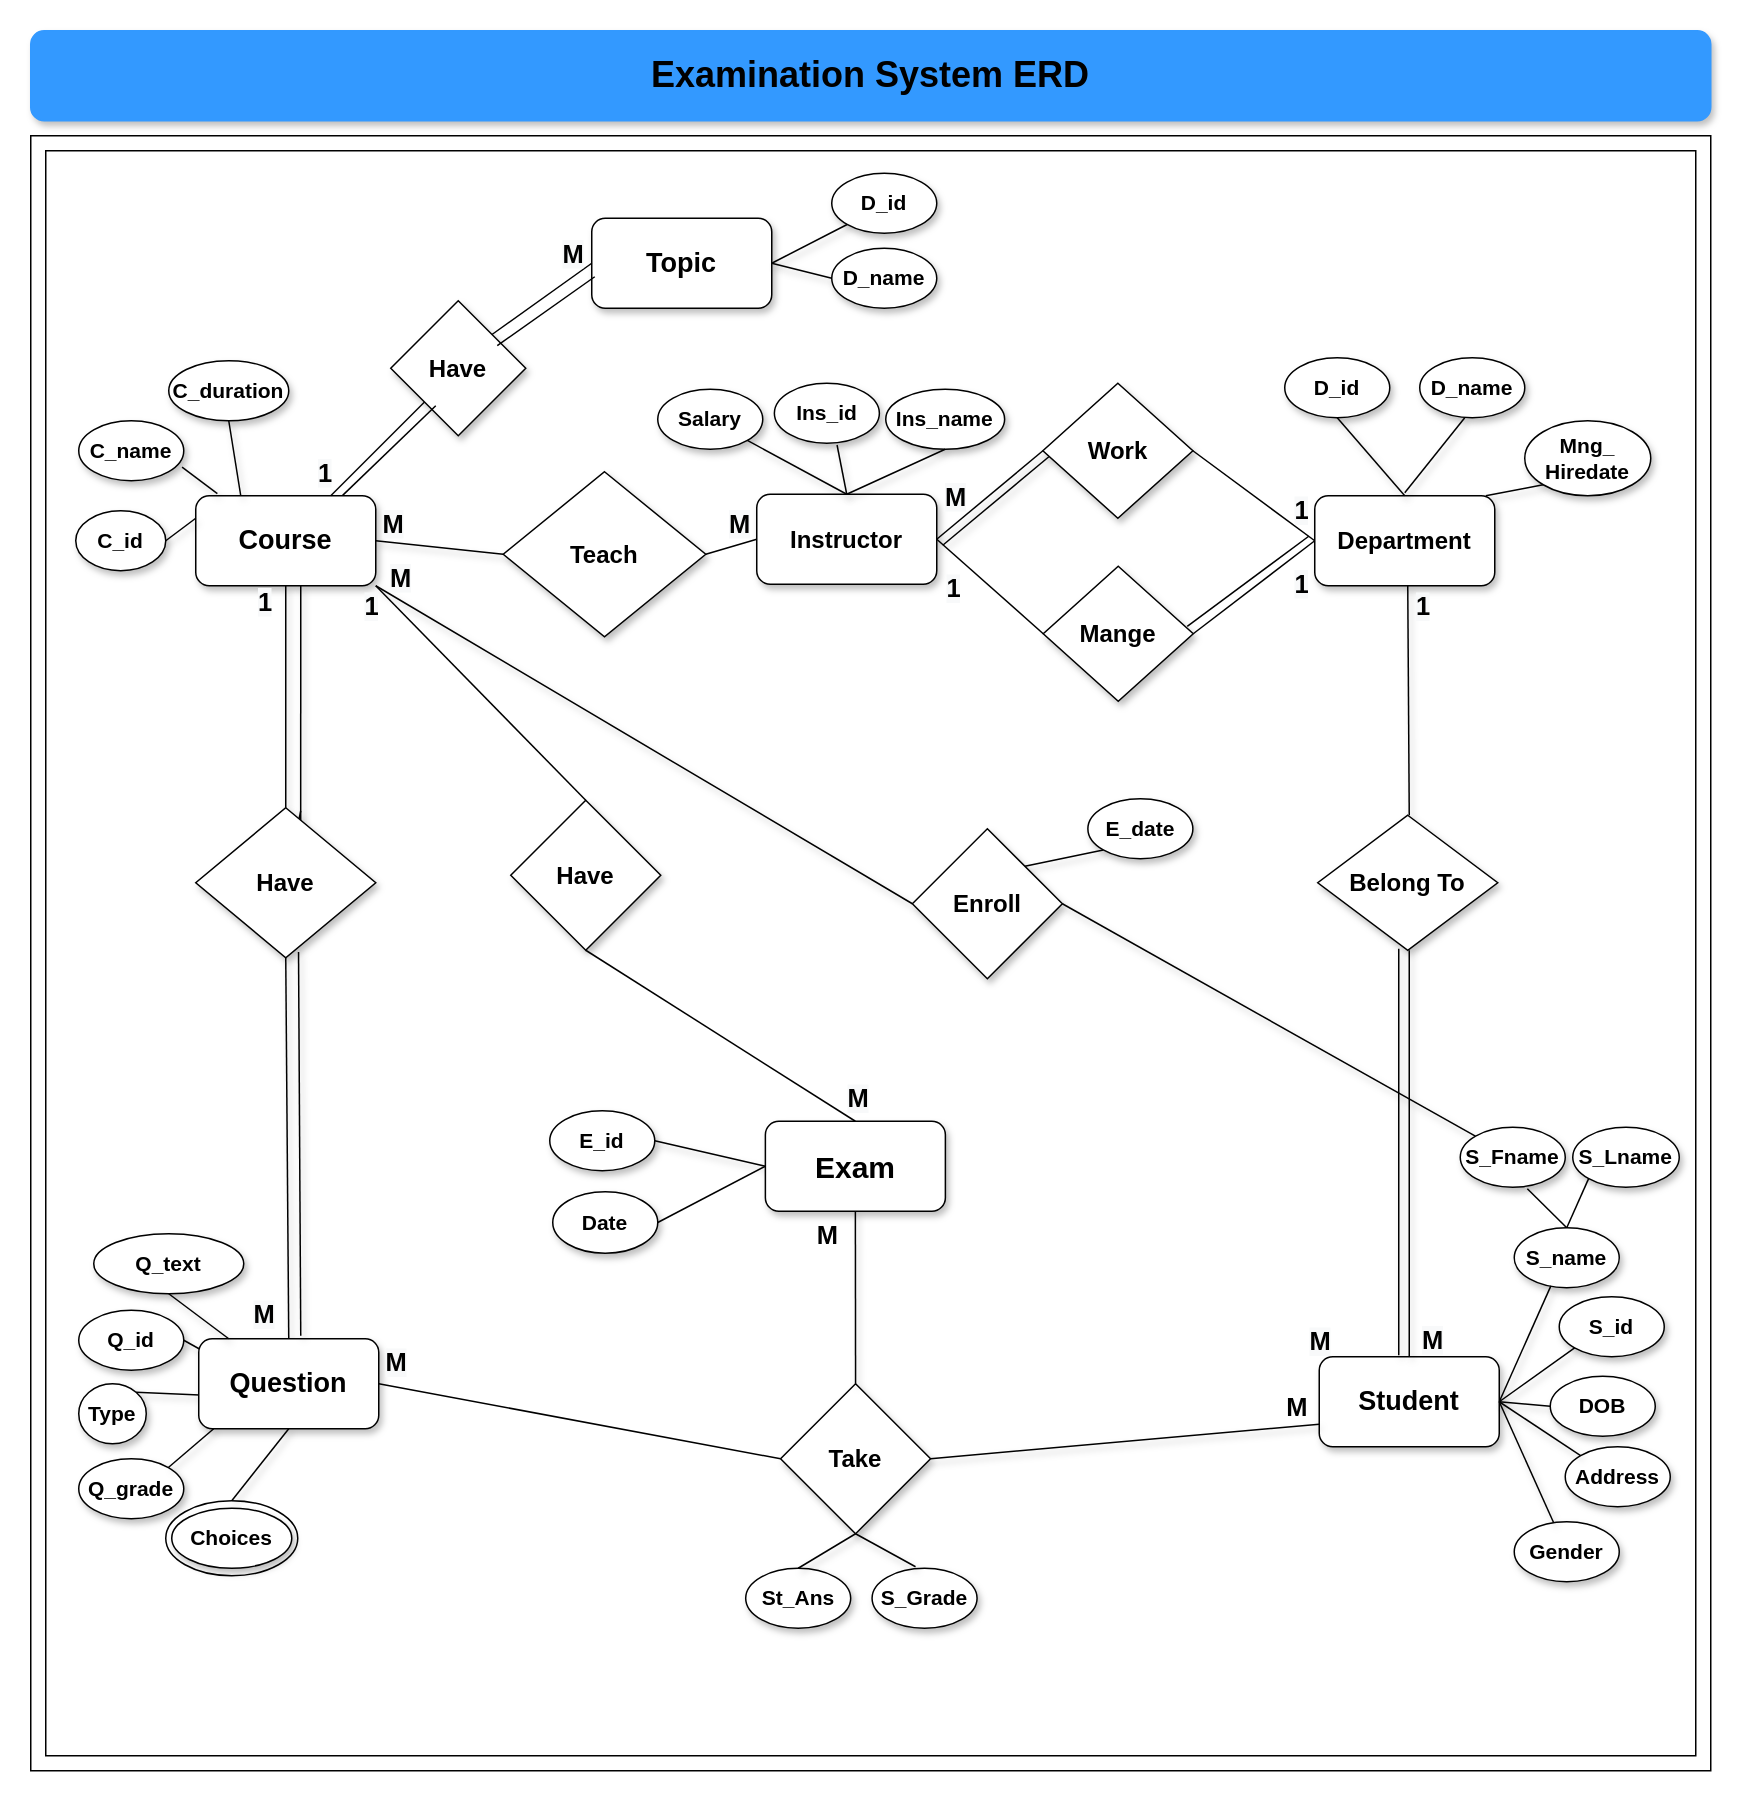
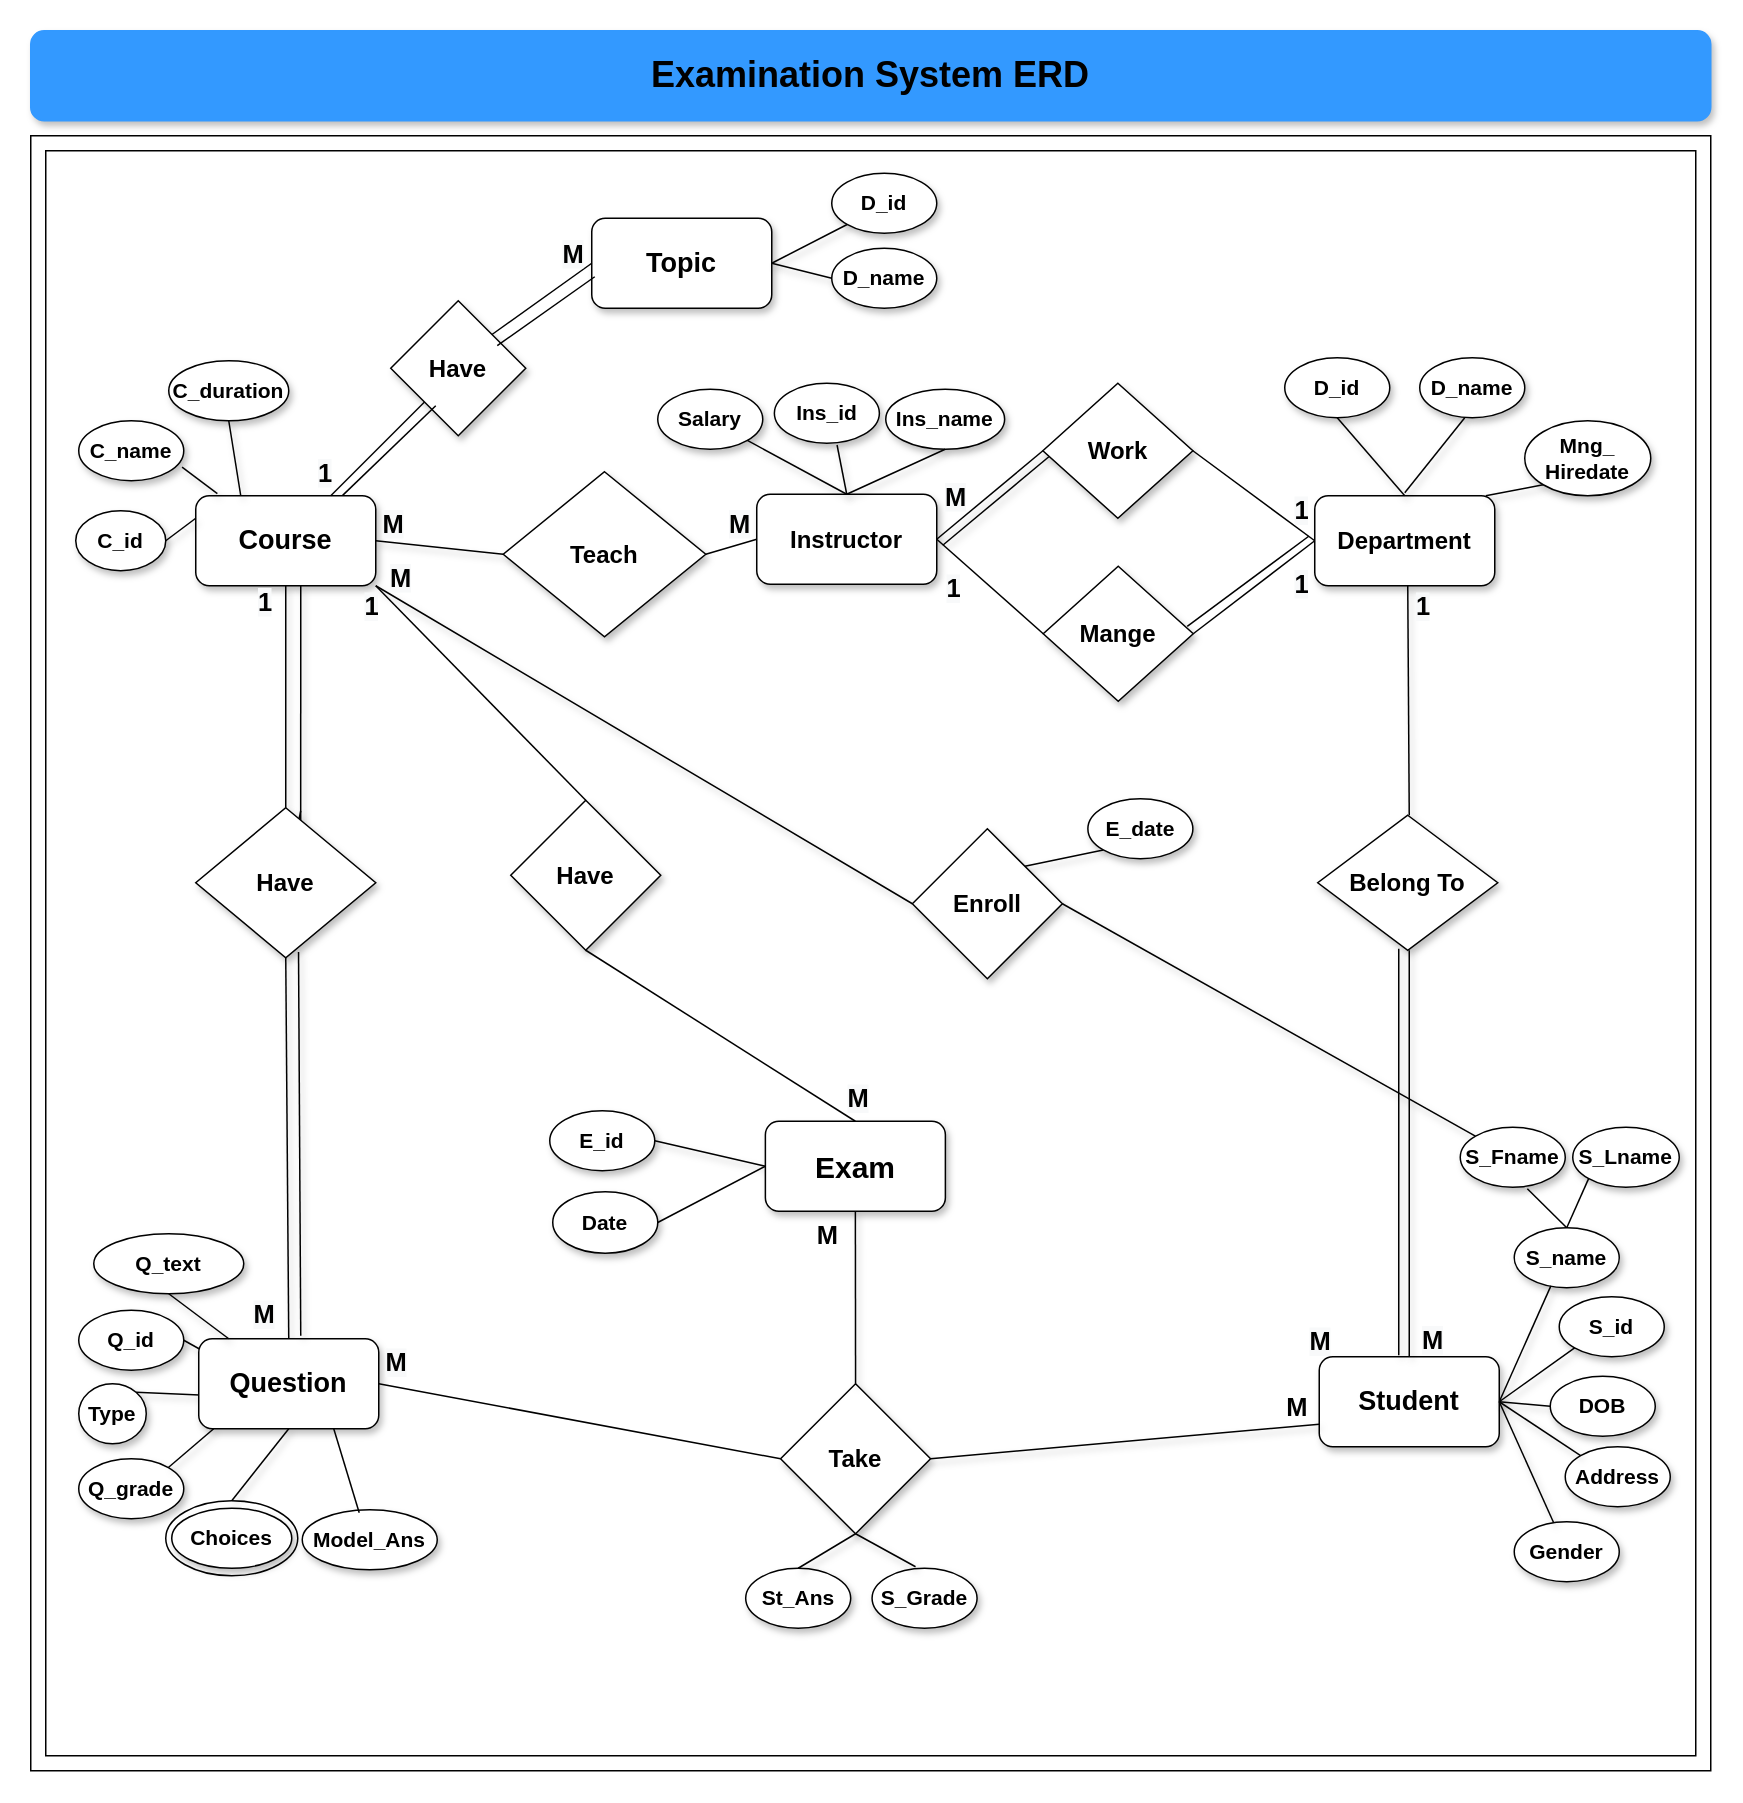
none -> (347, 1471)
none -> (370, 1540)
